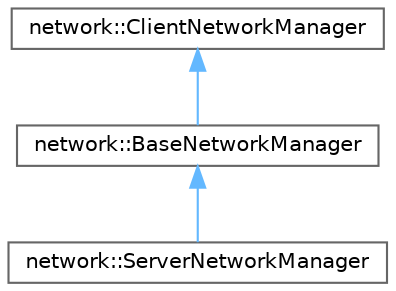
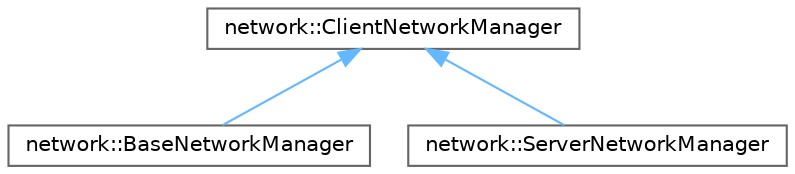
(198, 215) -> (505, 92)
